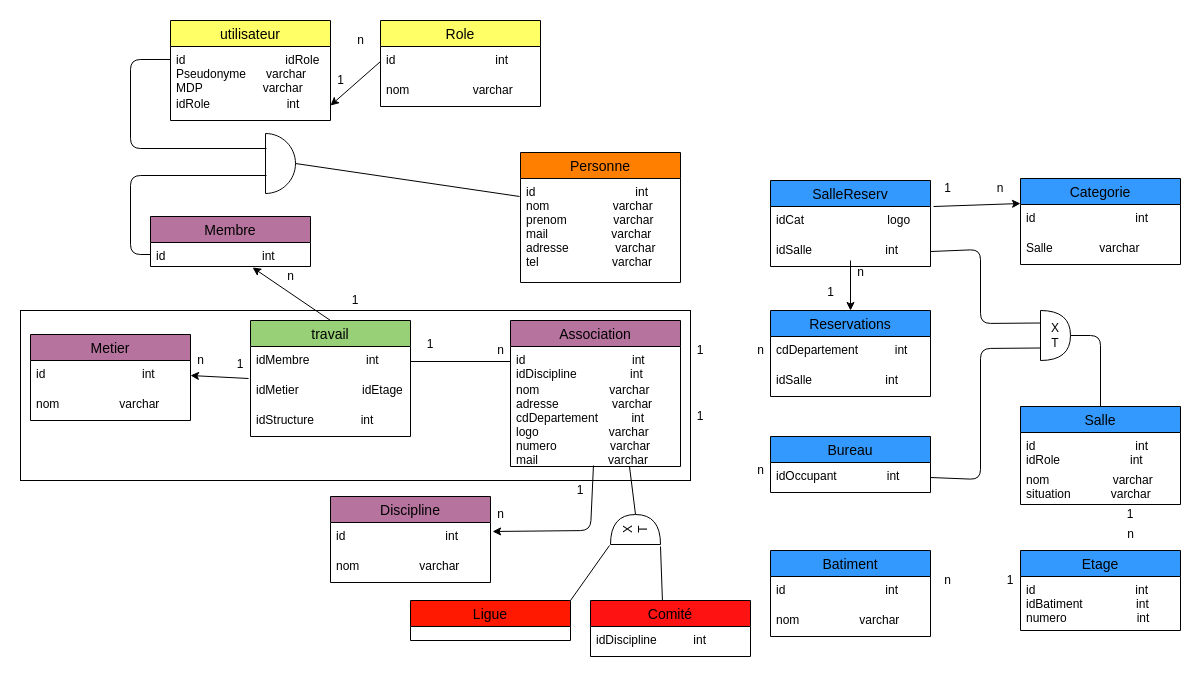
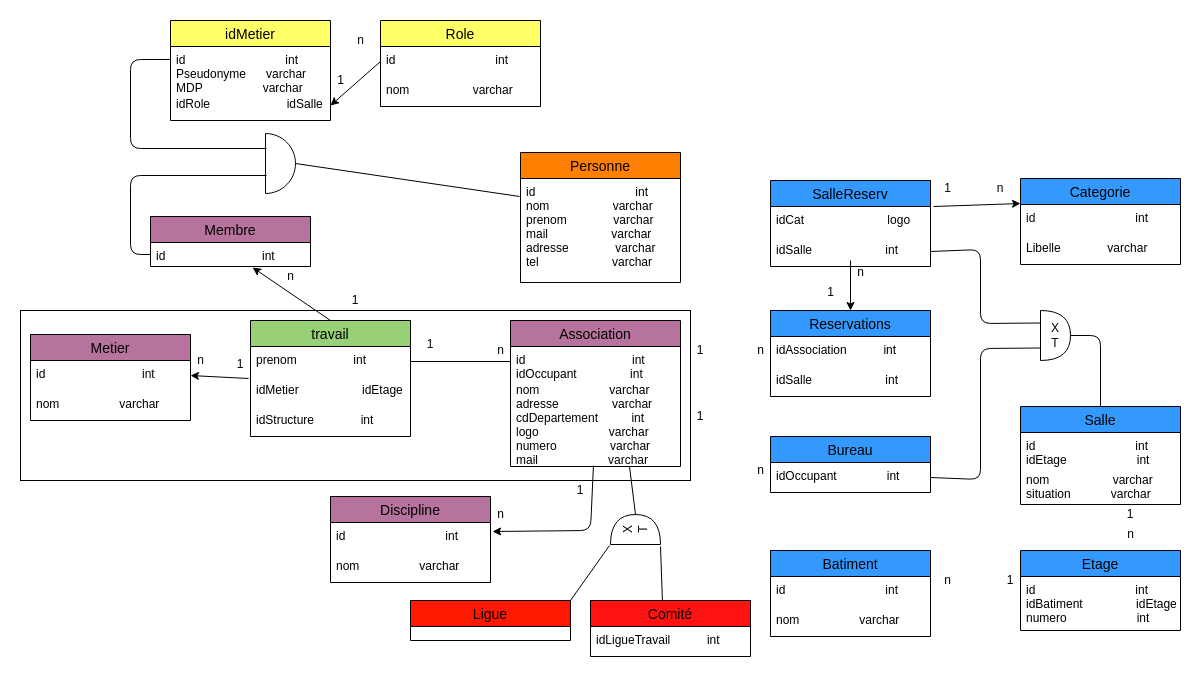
(250, 34) -> (250, 34)
(294, 60) -> (286, 60)
(277, 104) -> (288, 104)
(1109, 248) -> (1114, 248)
(864, 350) -> (859, 350)
(345, 360) -> (340, 360)
(617, 360) -> (617, 360)
(1139, 446) -> (1139, 446)
(1139, 590) -> (1139, 590)
(672, 640) -> (681, 640)
